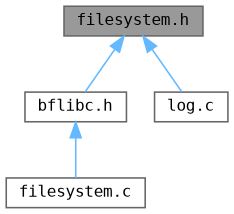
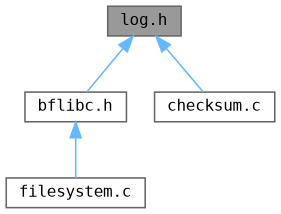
(133, 21) -> (144, 21)
(191, 107) -> (215, 107)
